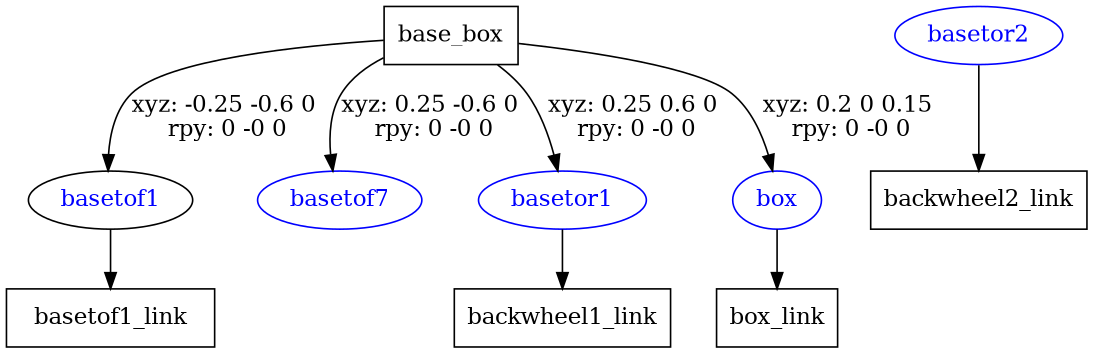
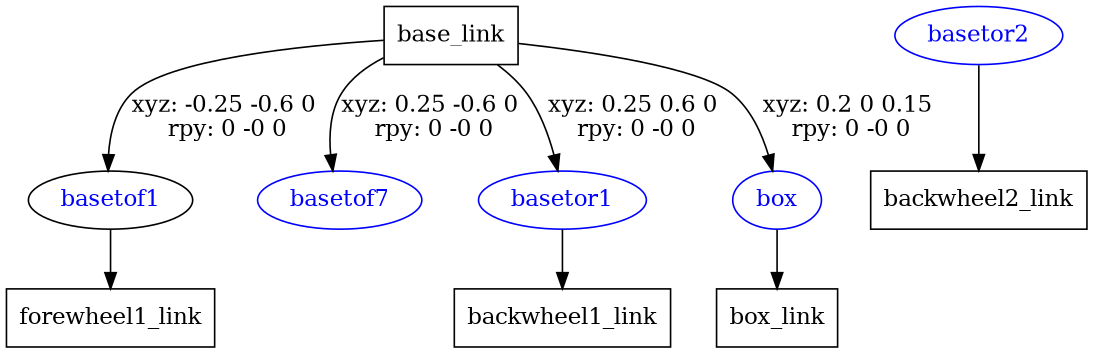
(451, 36) -> (451, 36)
(111, 318) -> (111, 318)
